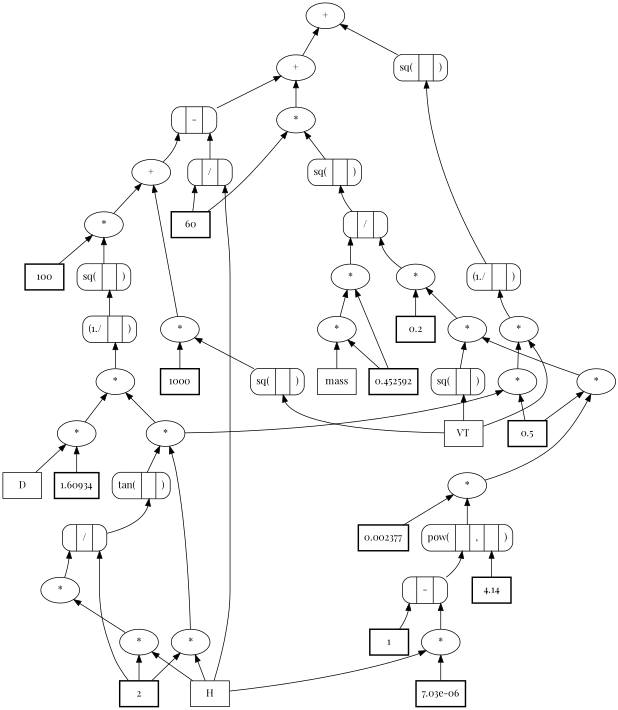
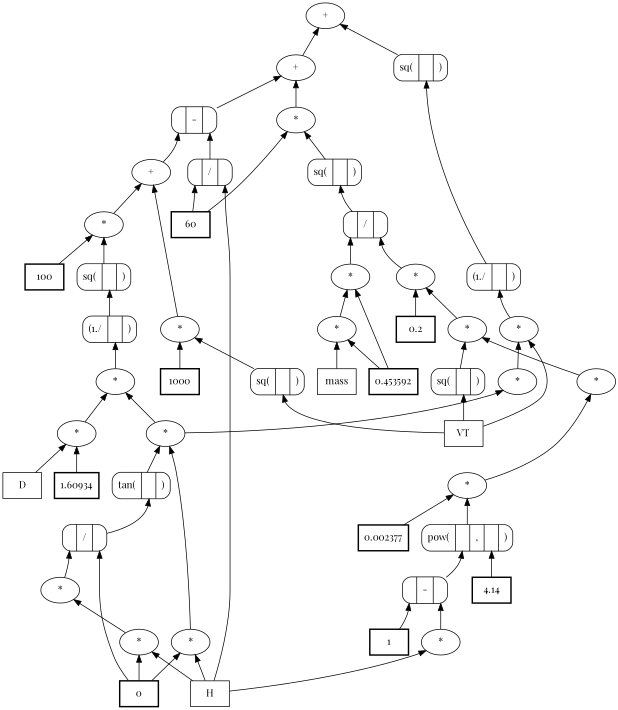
(393, 382) -> (393, 382)
(527, 434) -> none
(139, 694) -> (139, 694)
(441, 694) -> none
